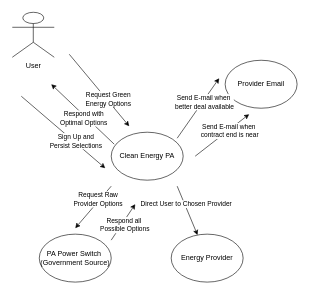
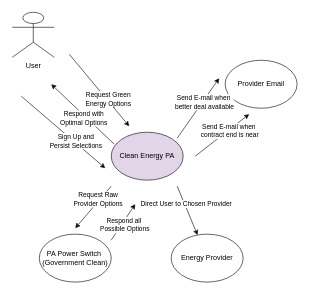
(147, 156) -> (147, 156)
(75, 258) -> (75, 258)
